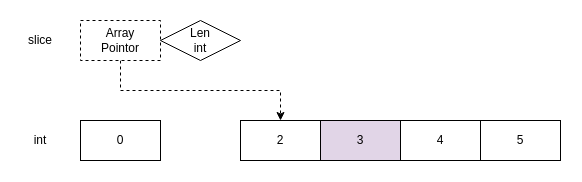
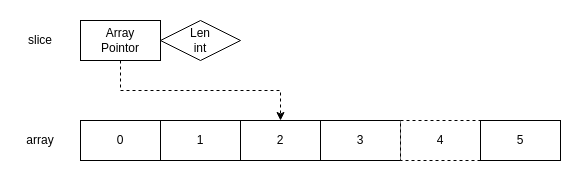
(121, 41) -> (121, 41)
(41, 141) -> (41, 141)
none -> (201, 141)
(361, 141) -> (361, 141)
(441, 141) -> (441, 141)
